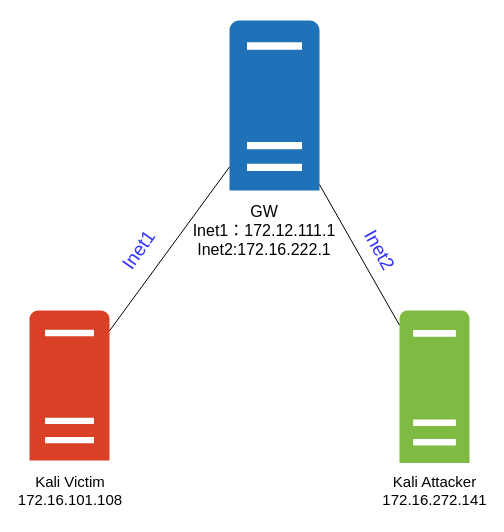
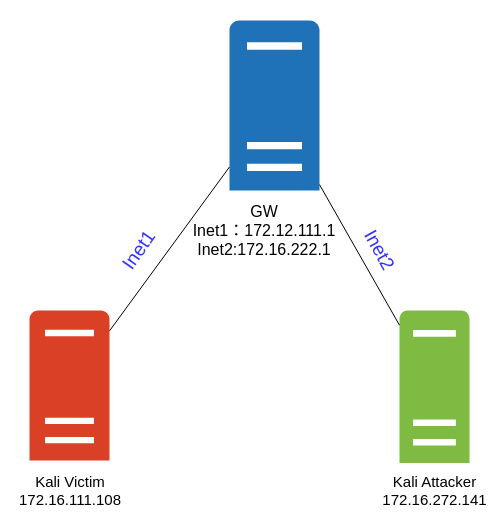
(71, 491) -> (71, 491)
